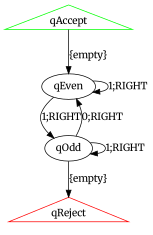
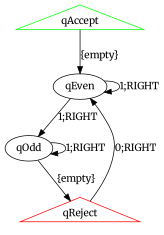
(82, 121) -> (114, 153)
